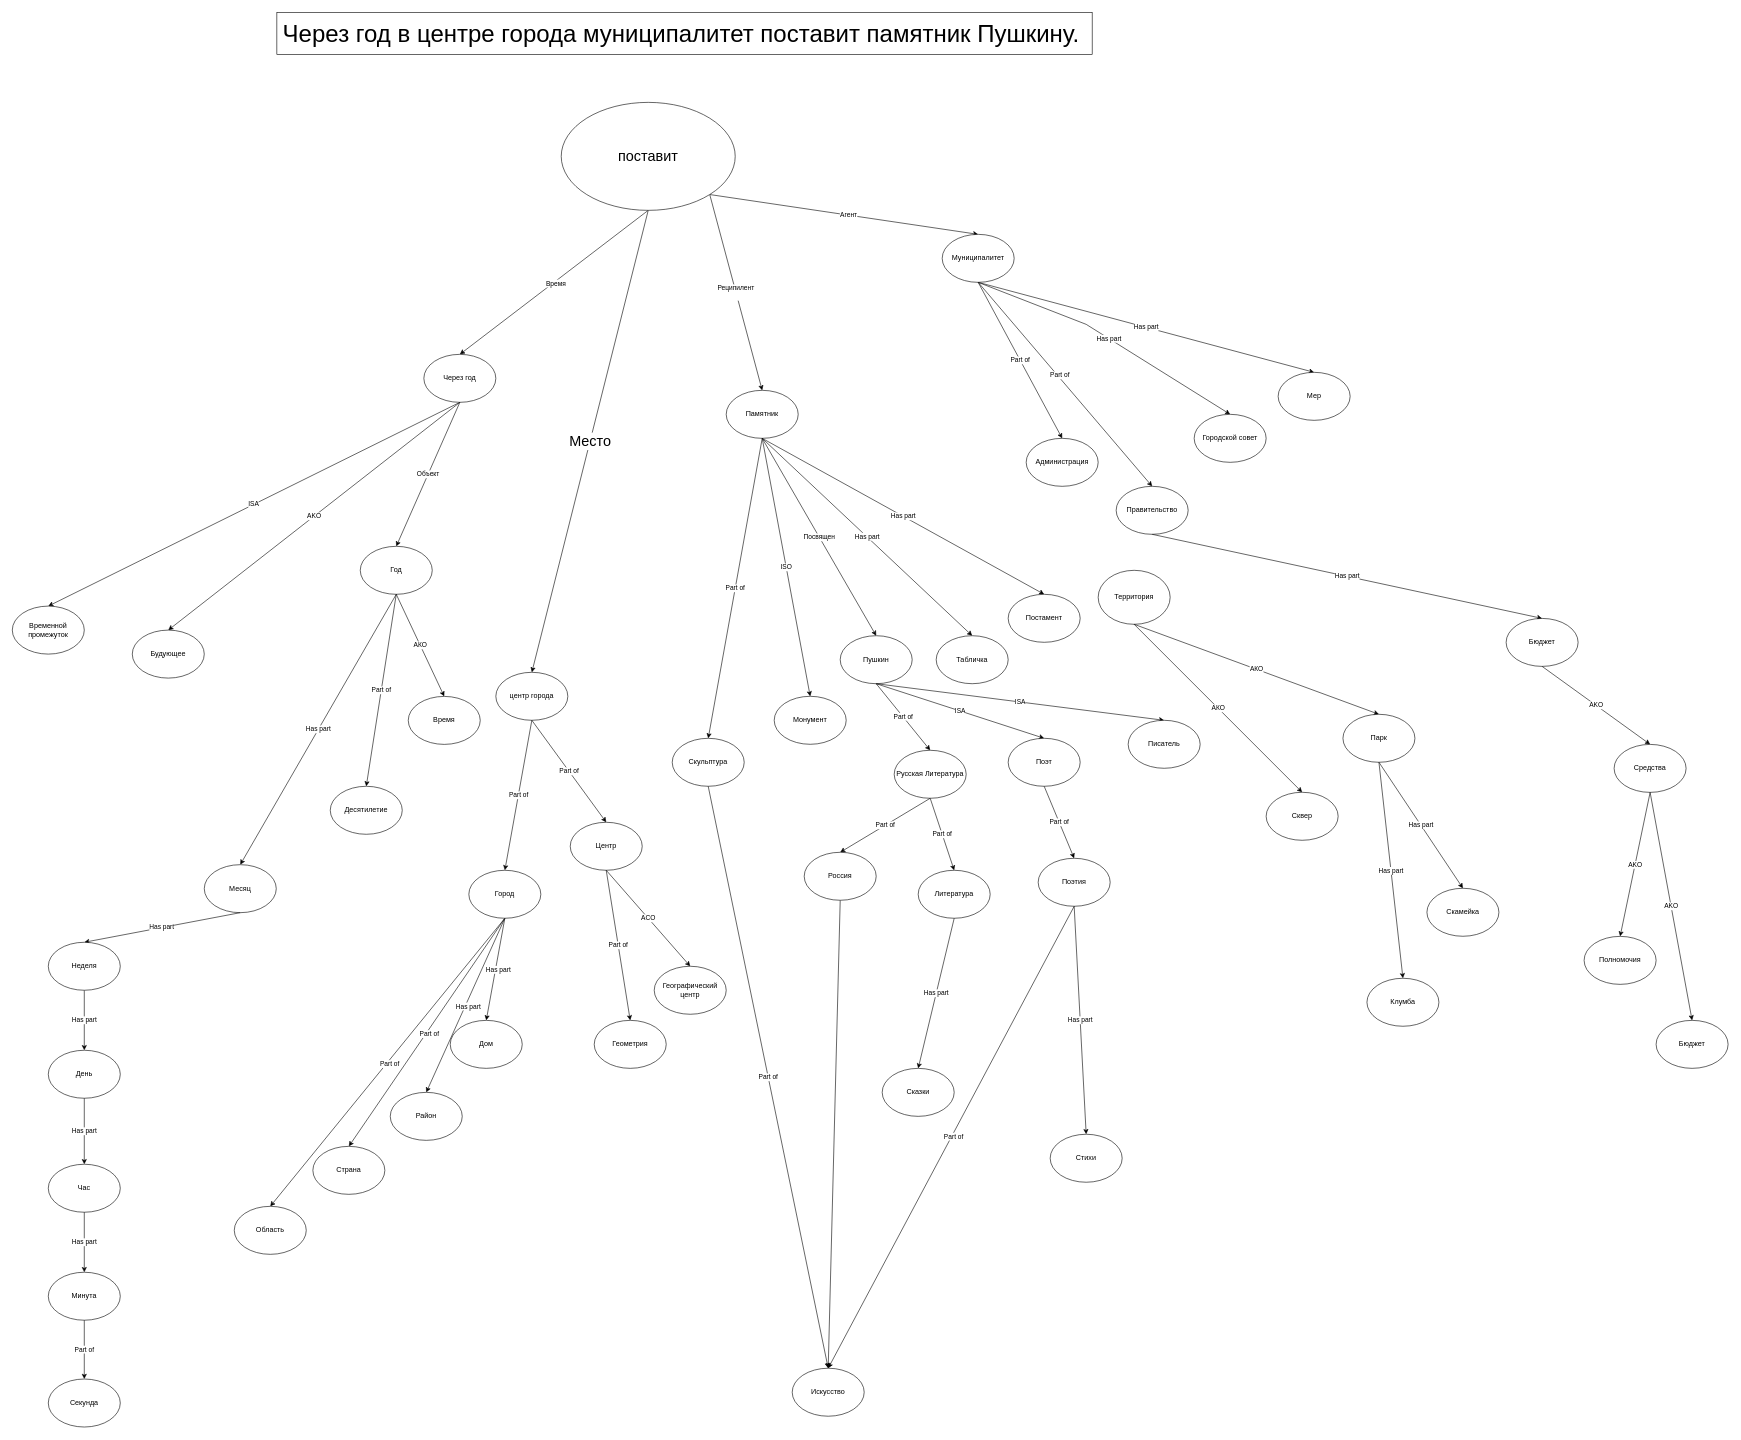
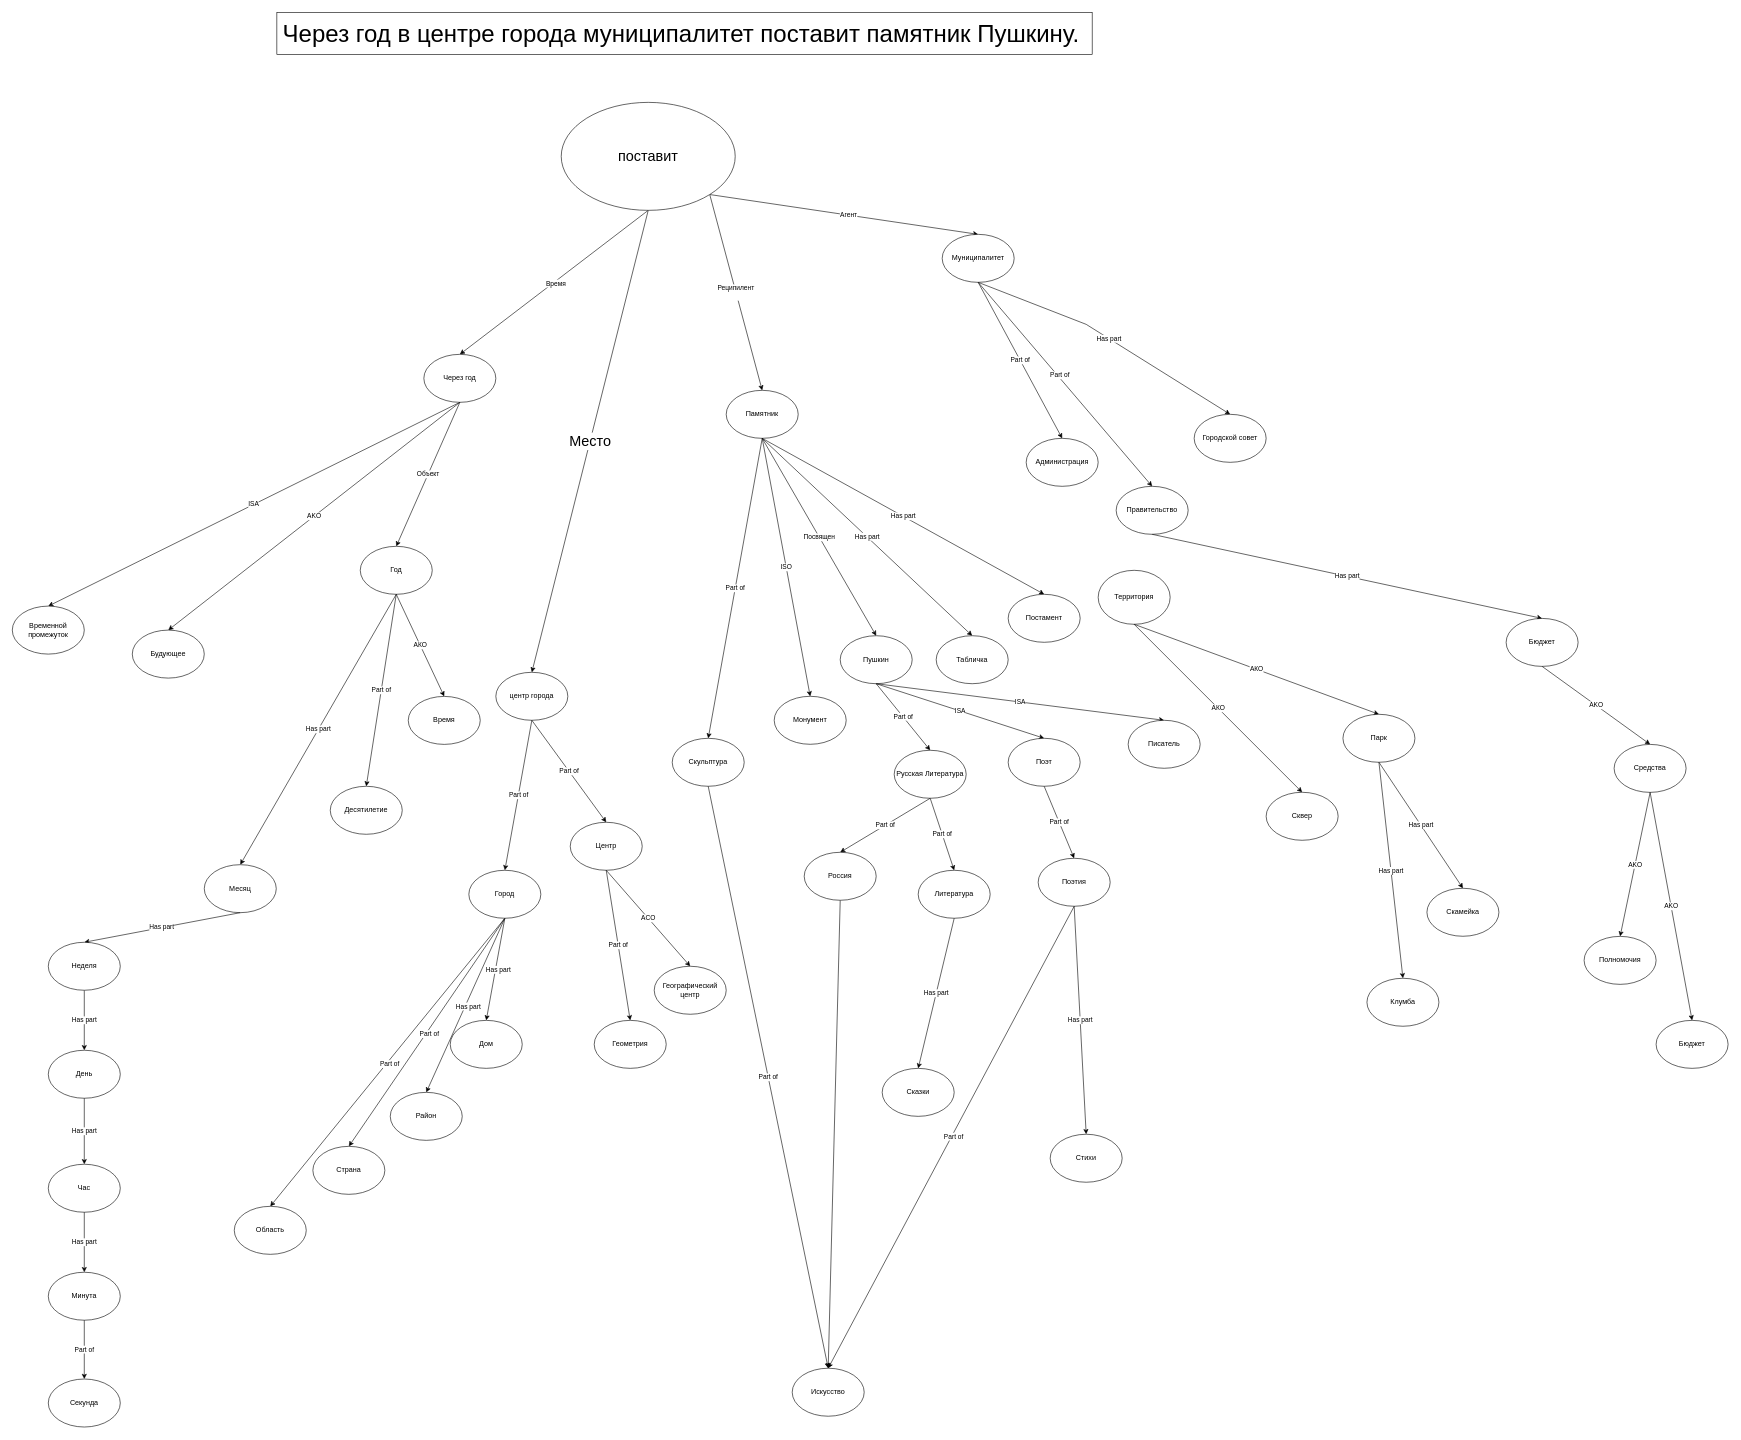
(1149, 328) -> none
(1314, 396) -> none
